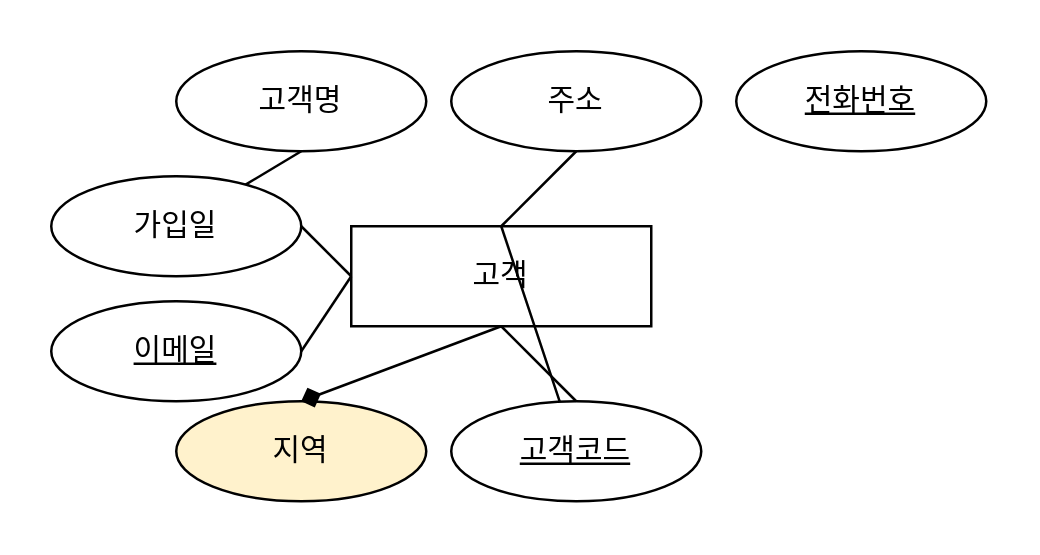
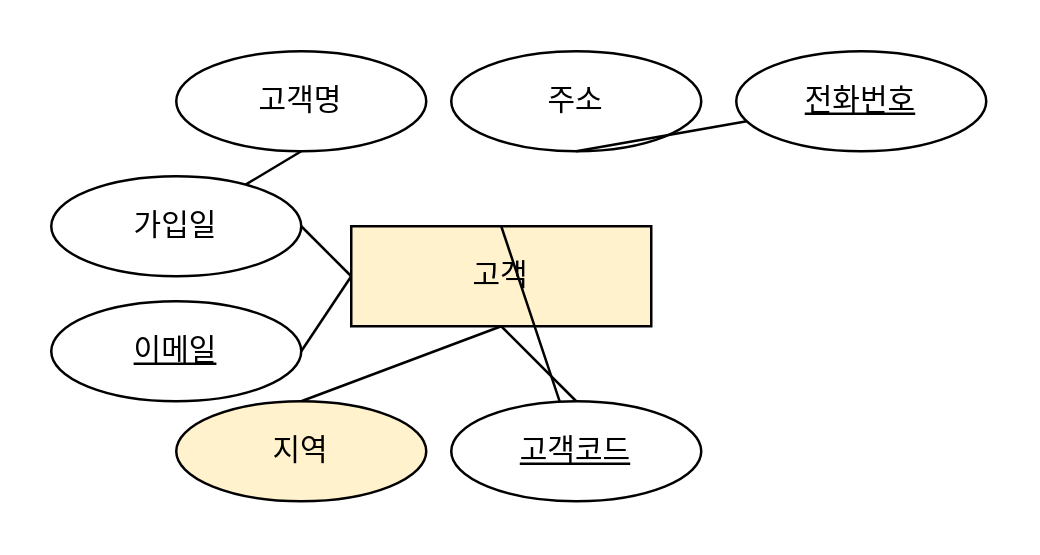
(539, 189) -> (661, 136)
(501, 276) -> (501, 276)
(320, 394) -> (313, 397)
